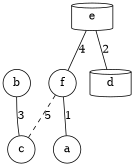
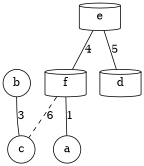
(106, 50) -> (115, 50)
(63, 83) -> (66, 83)
(48, 116) -> (50, 116)
